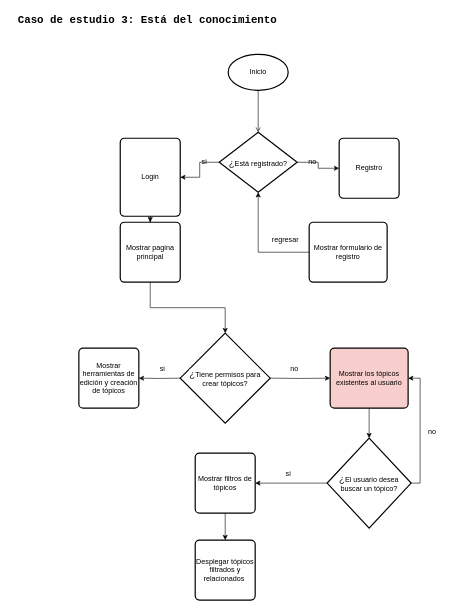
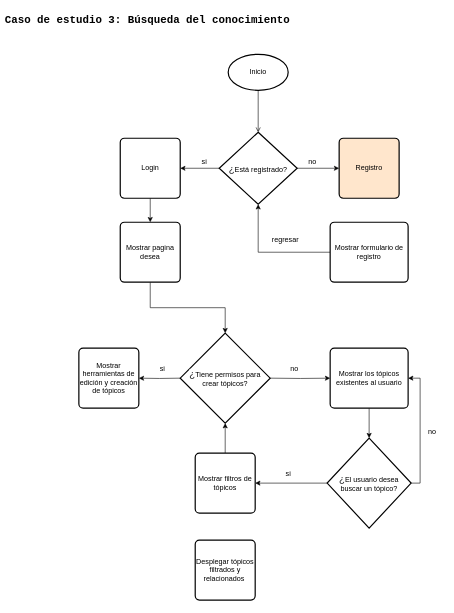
(148, 21) -> (148, 21)
(258, 162) -> (258, 168)
(369, 168) -> (369, 168)
(150, 177) -> (150, 168)
(150, 252) -> (150, 252)
(348, 252) -> (369, 252)
(369, 378) -> (369, 378)
(225, 534) -> (225, 428)
